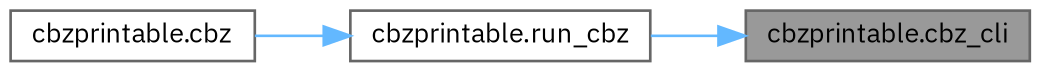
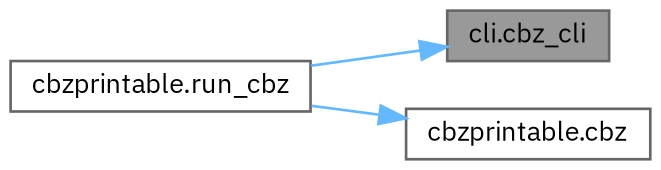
(289, 36) -> (346, 110)
(888, 36) -> (528, 36)
